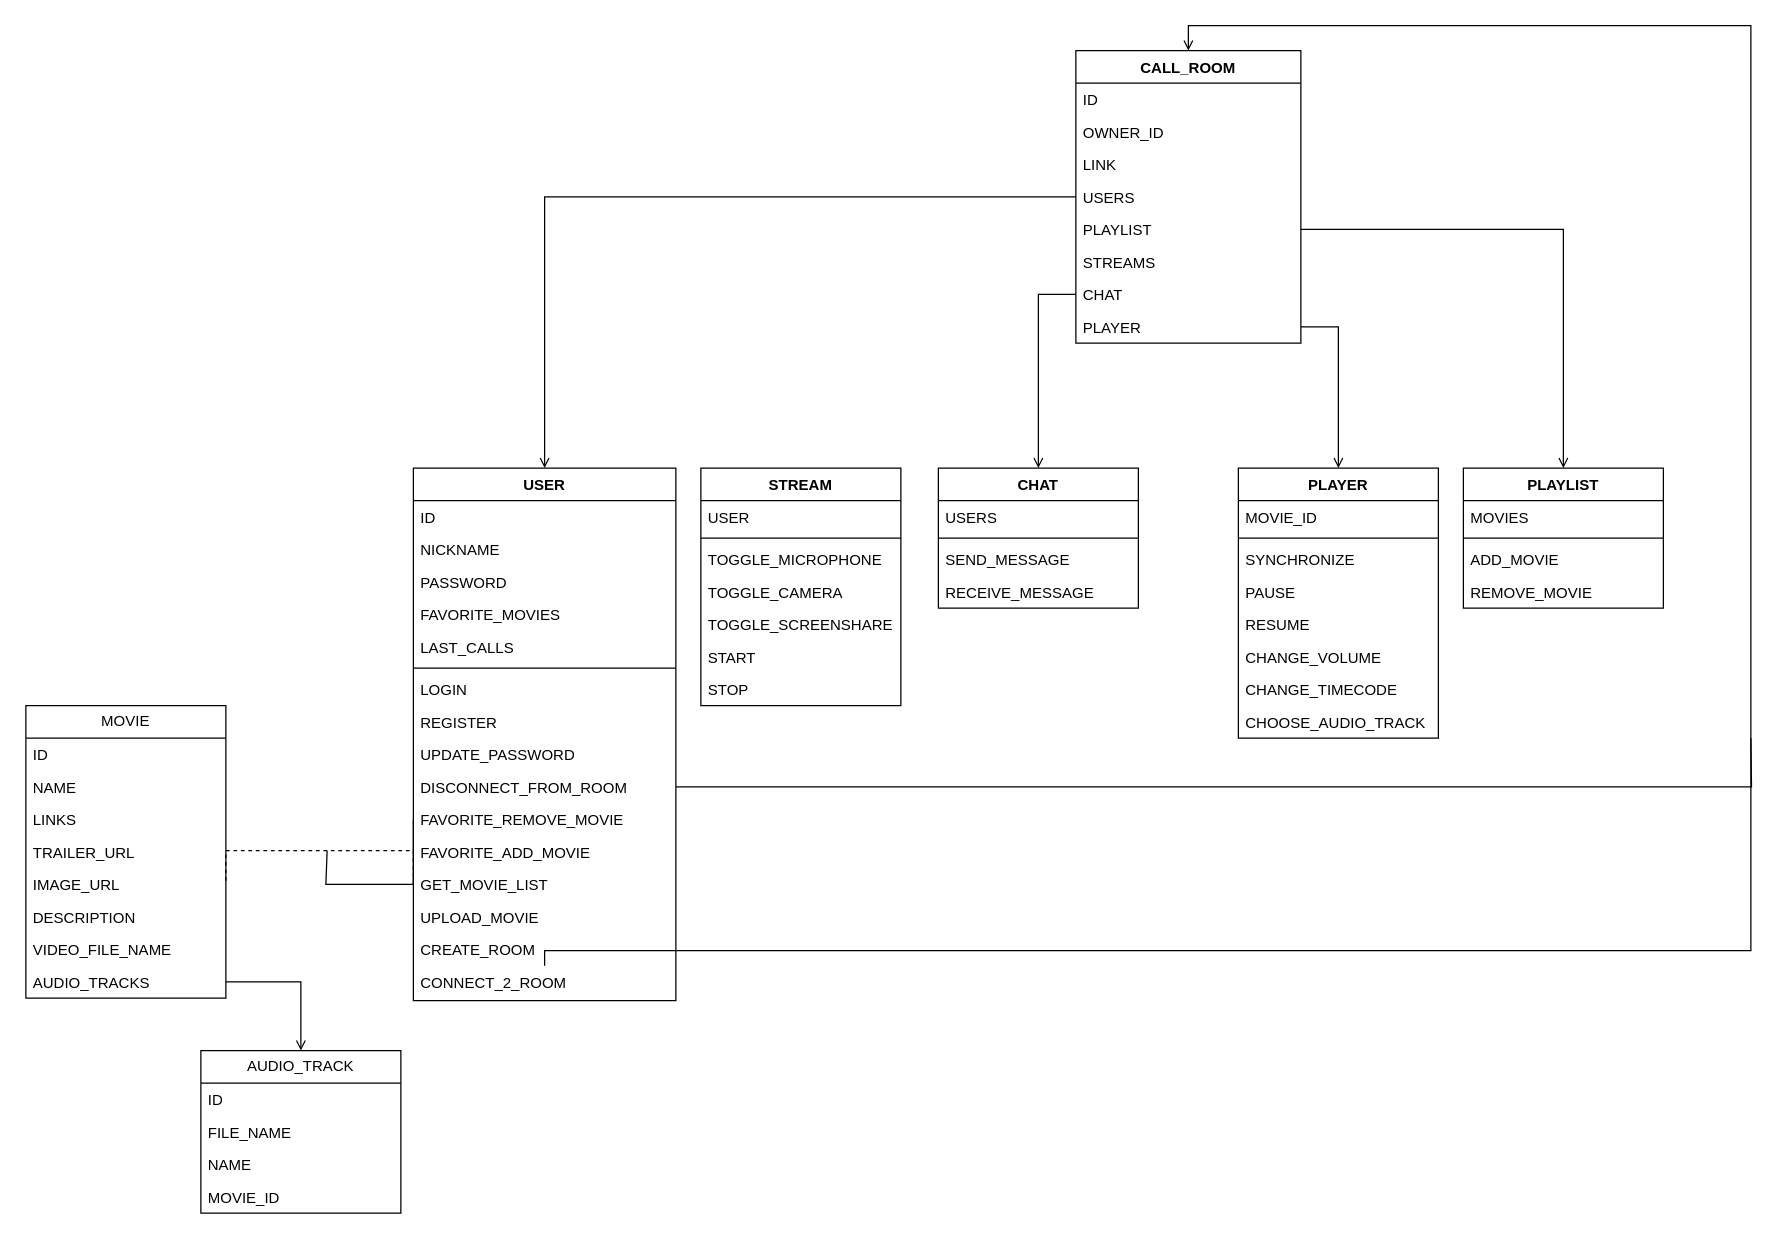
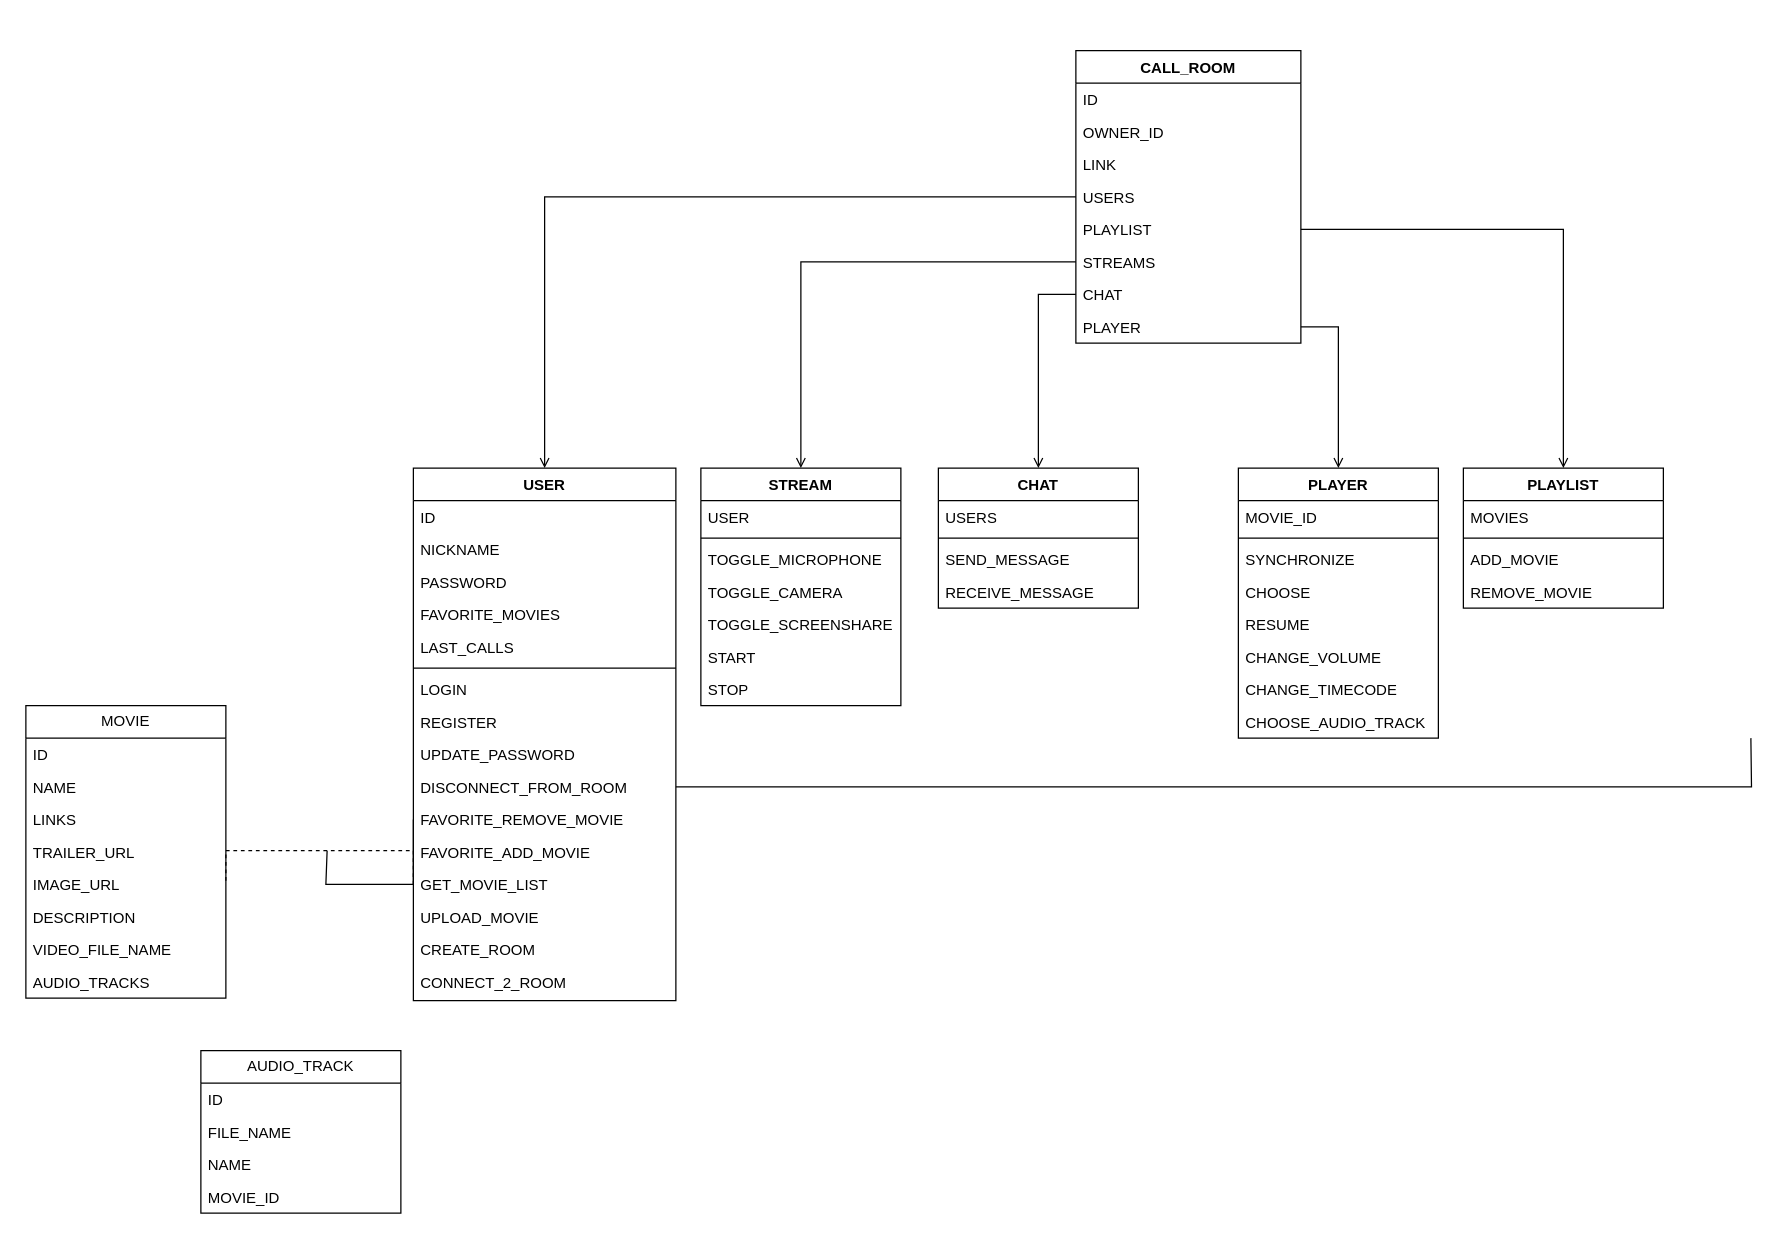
none -> (835, 262)
(1267, 593) -> (1271, 593)
(1221, 951) -> none
(296, 982) -> none
